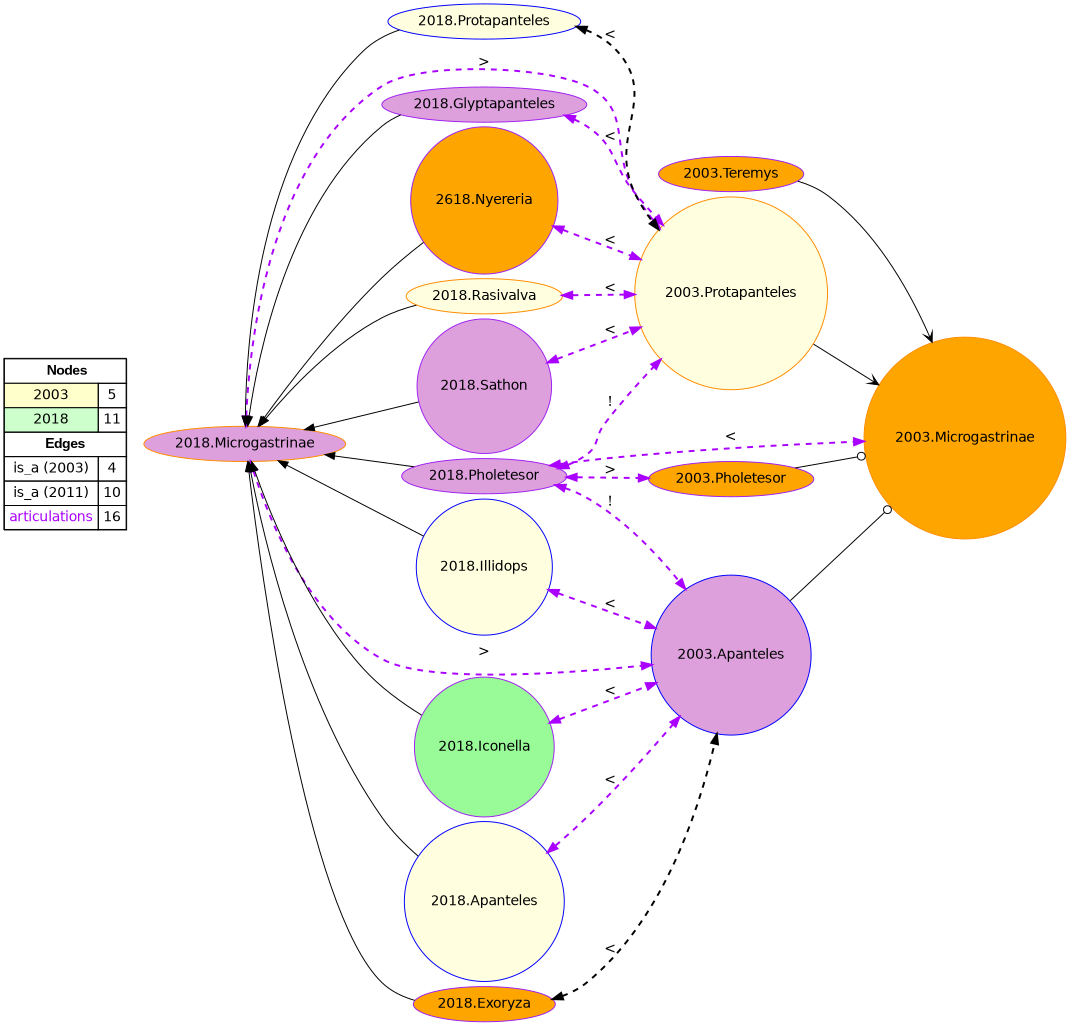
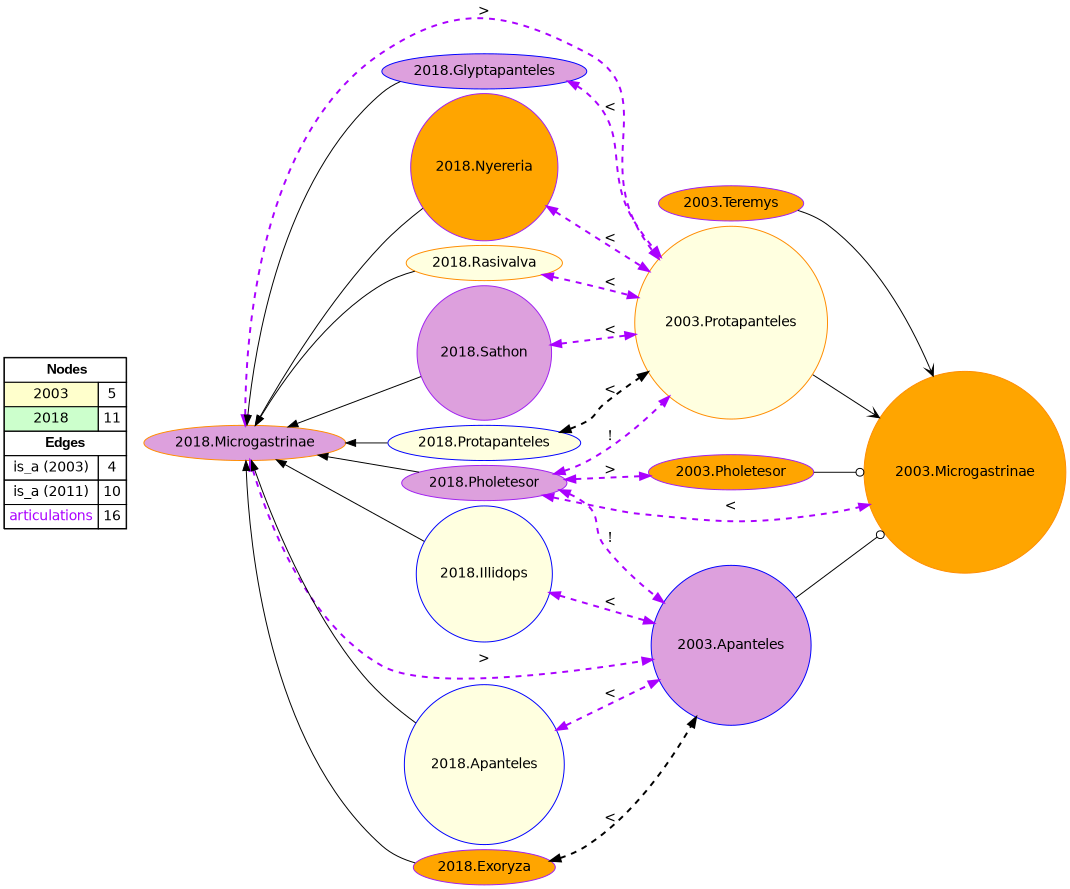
(484, 105) -> (484, 71)
(484, 200) -> (484, 167)
(484, 747) -> none
